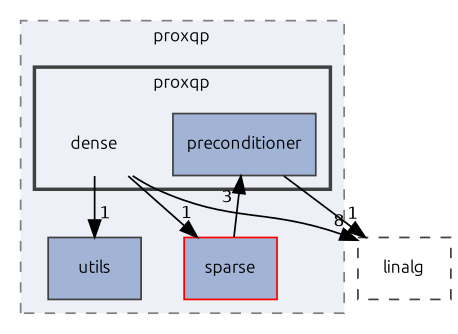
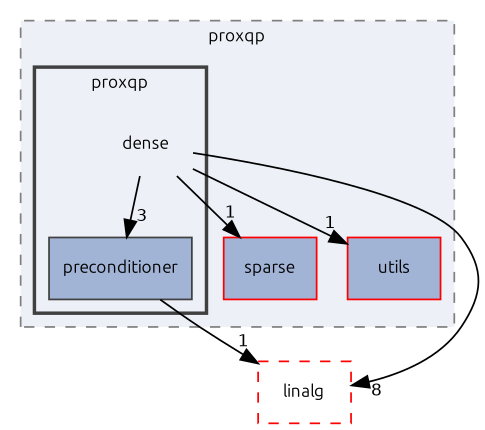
(235, 224) -> (135, 198)
(95, 268) -> (394, 268)
(404, 268) -> (305, 392)
